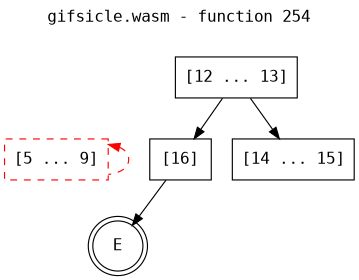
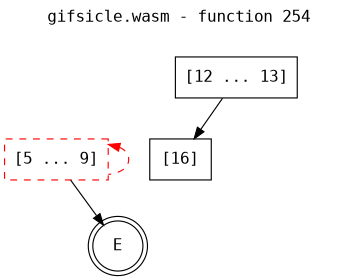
(293, 159) -> none
(153, 198) -> (84, 198)
